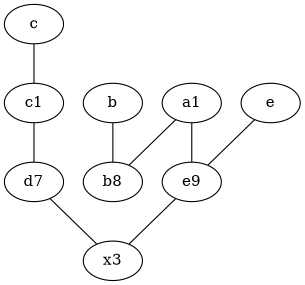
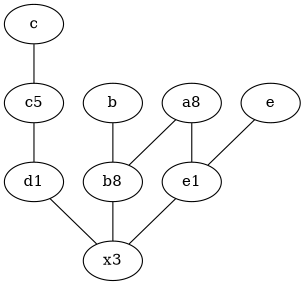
(34, 103) -> (34, 103)
(192, 103) -> (192, 103)
(34, 182) -> (34, 182)
(192, 182) -> (192, 182)
none -> (113, 221)
